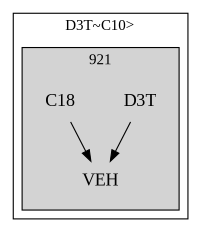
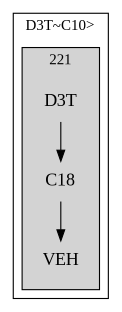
(101, 60) -> (61, 60)
(123, 137) -> (61, 136)
